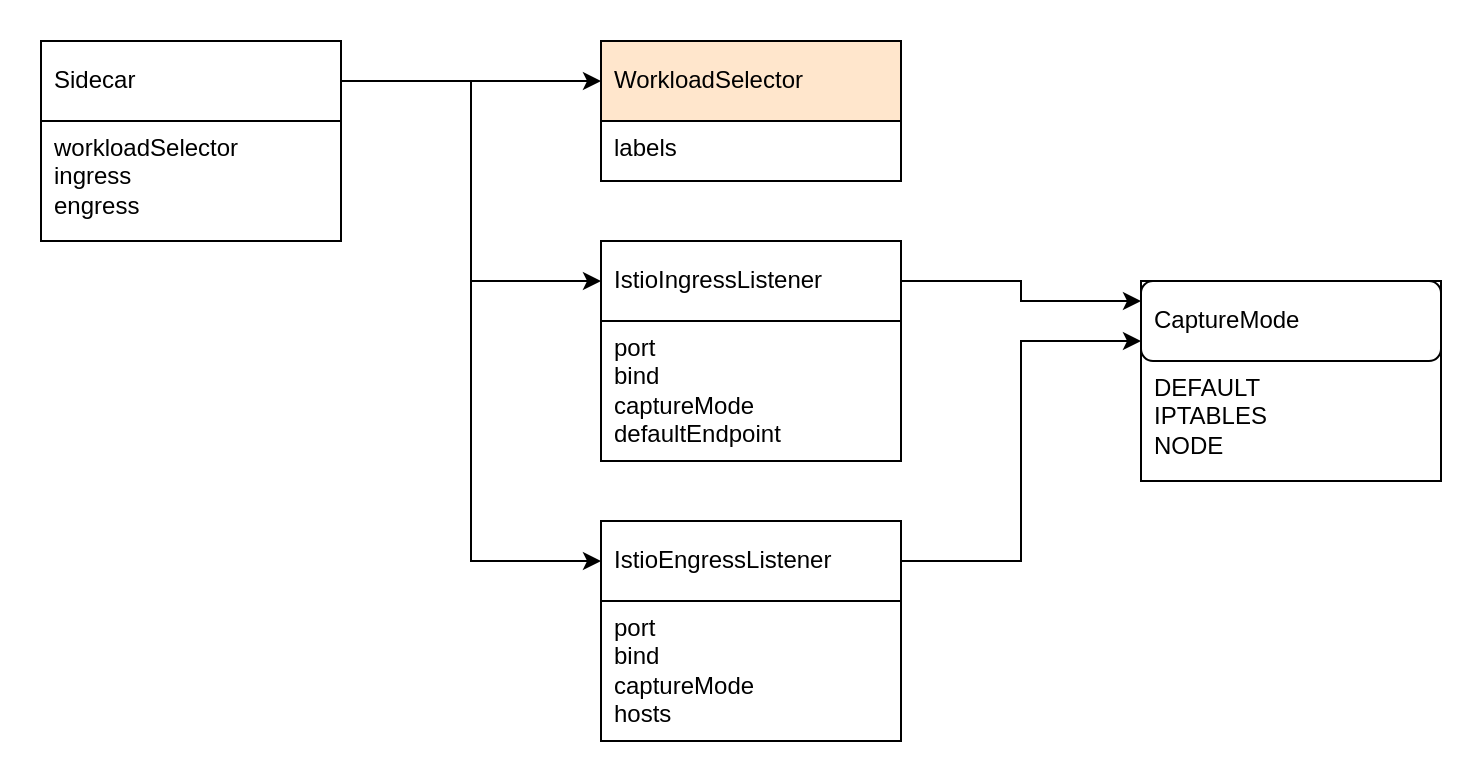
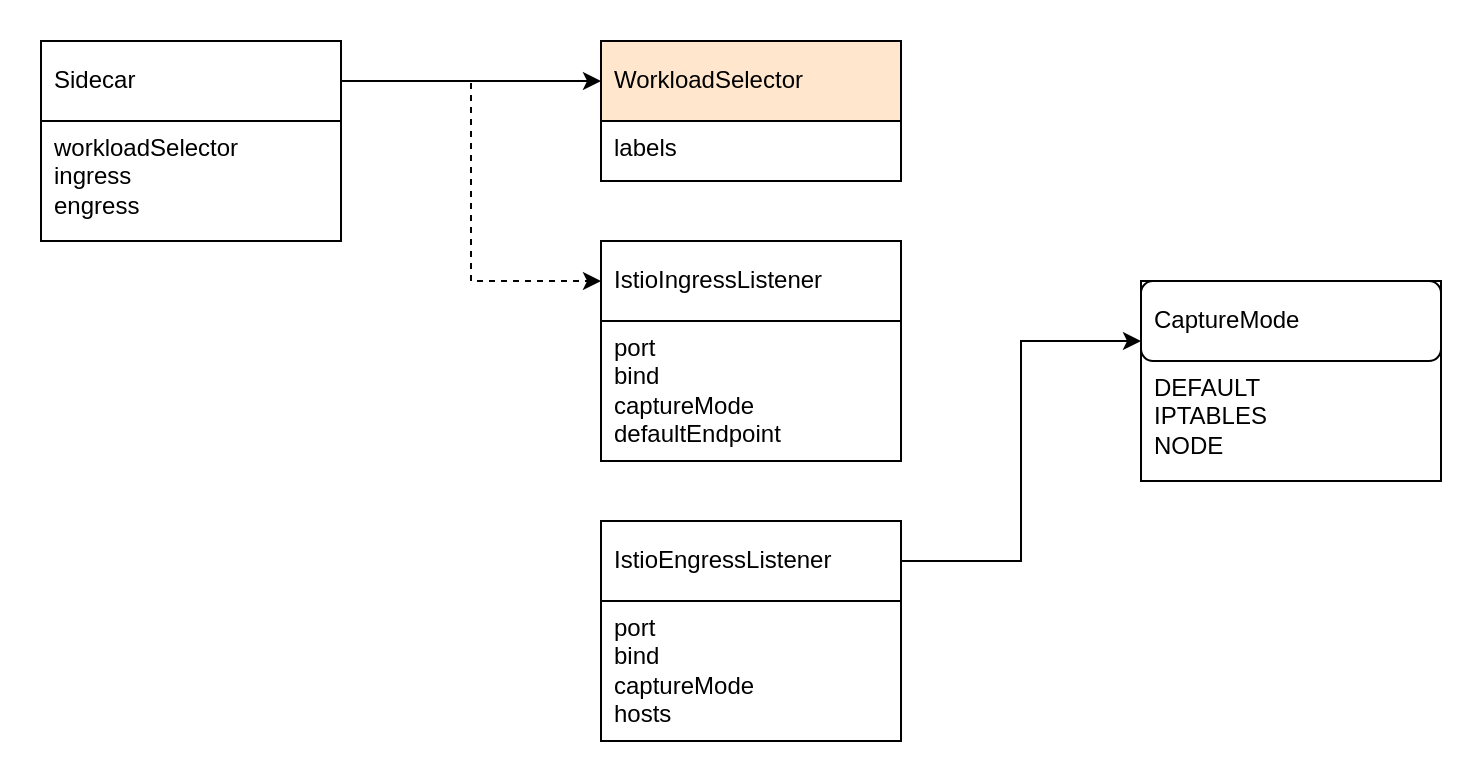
(530, 281) -> (530, 281)
(1021, 284) -> none
(471, 481) -> none
